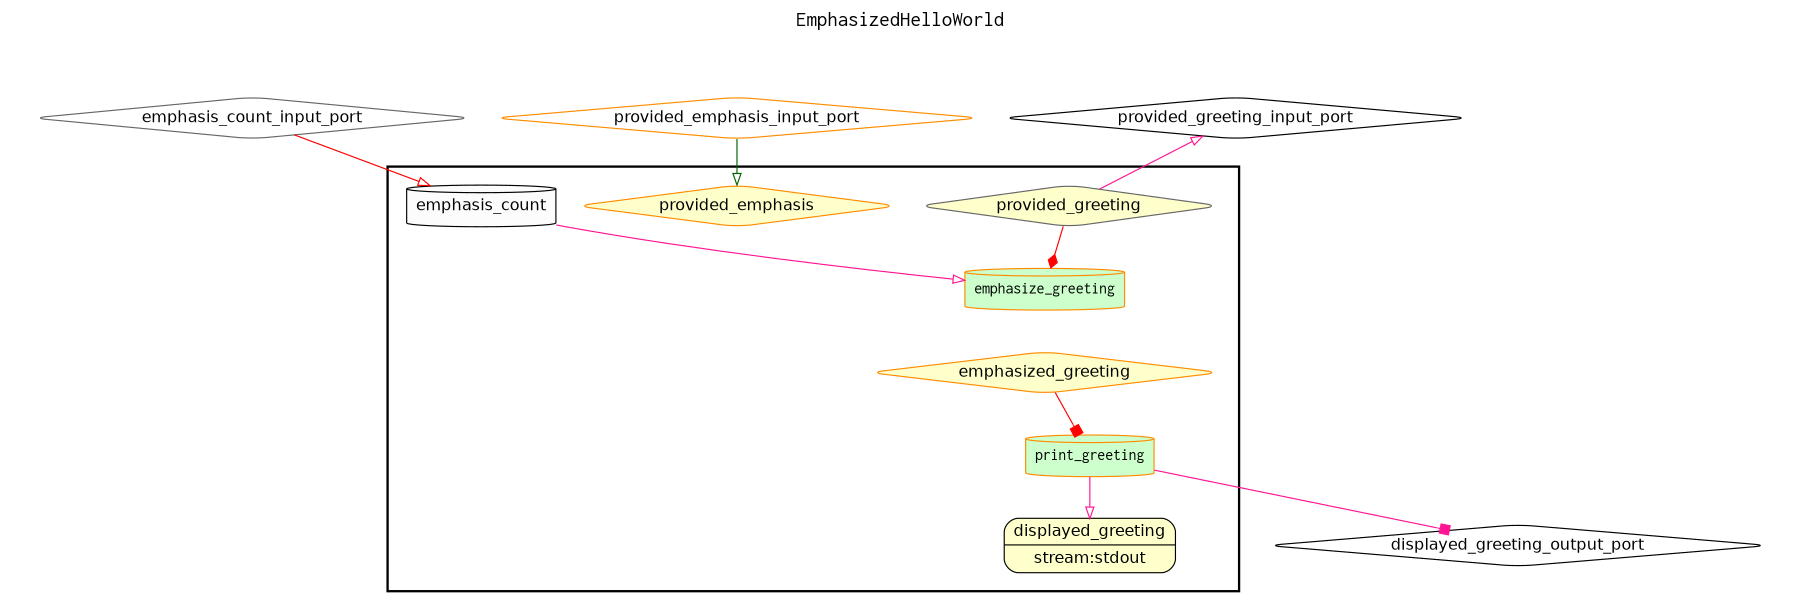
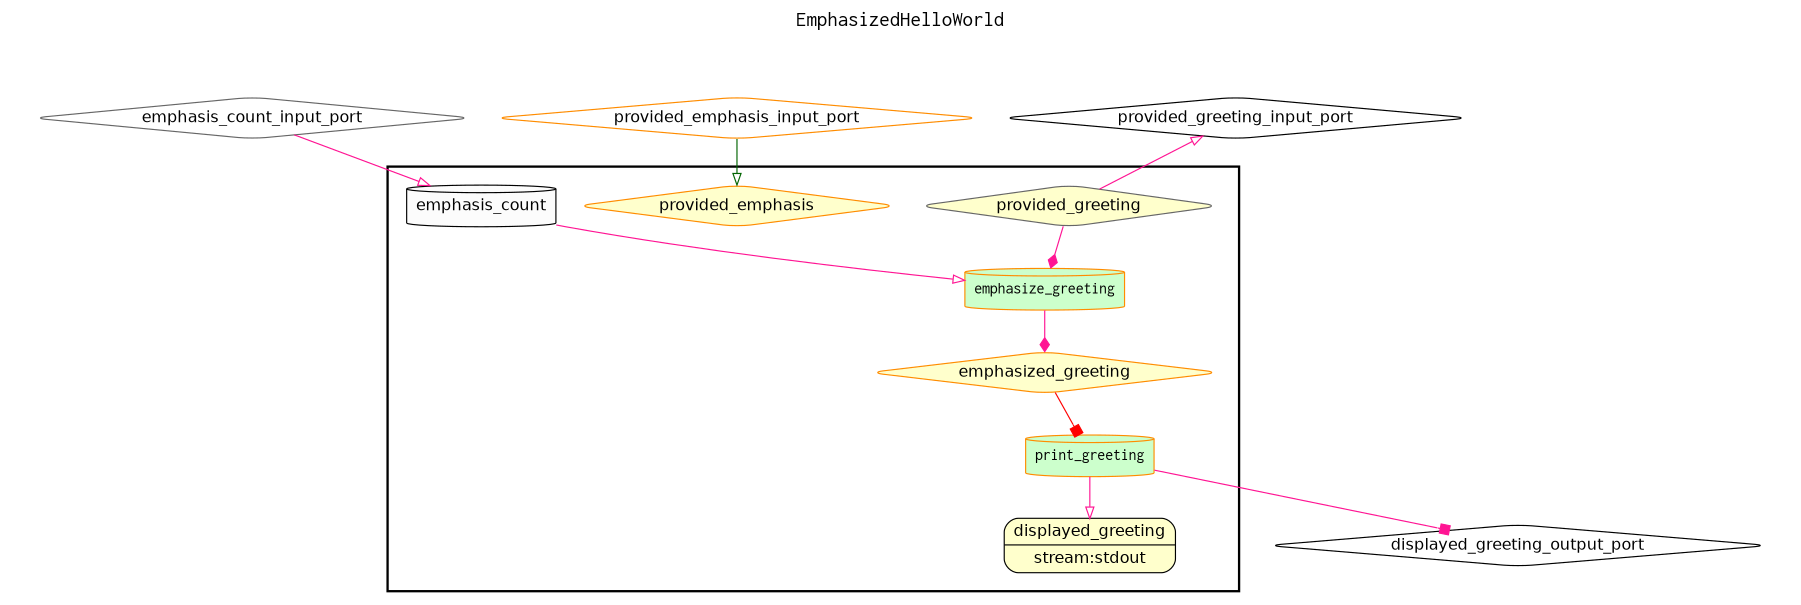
(375, 165) -> (375, 165)
(1059, 240) -> (1059, 240)
none -> (1045, 324)
